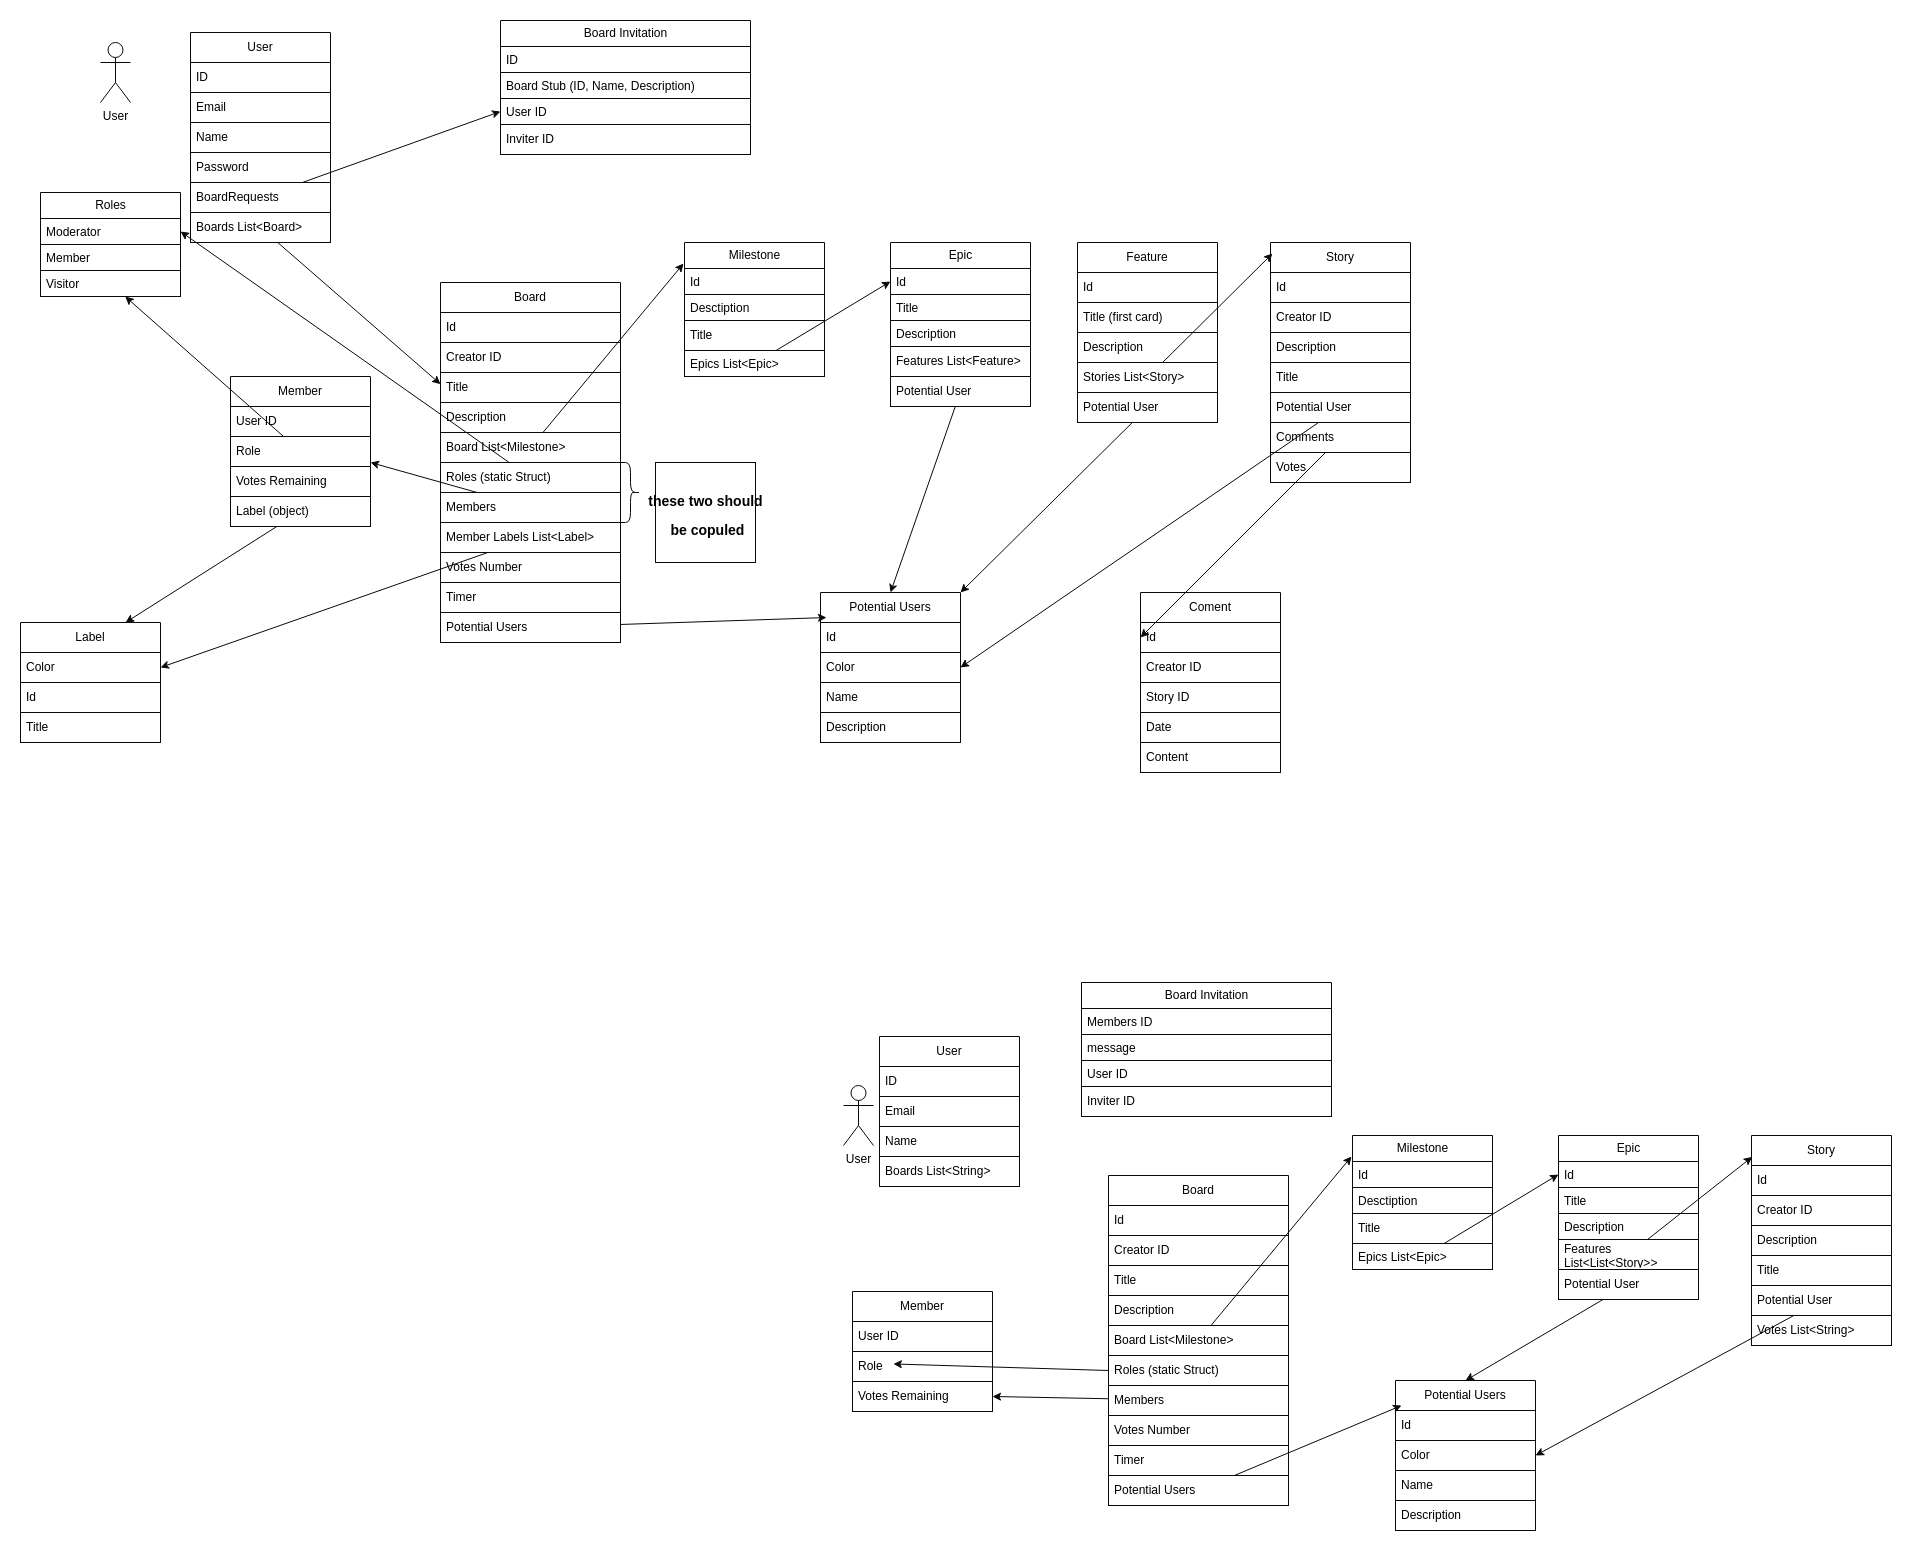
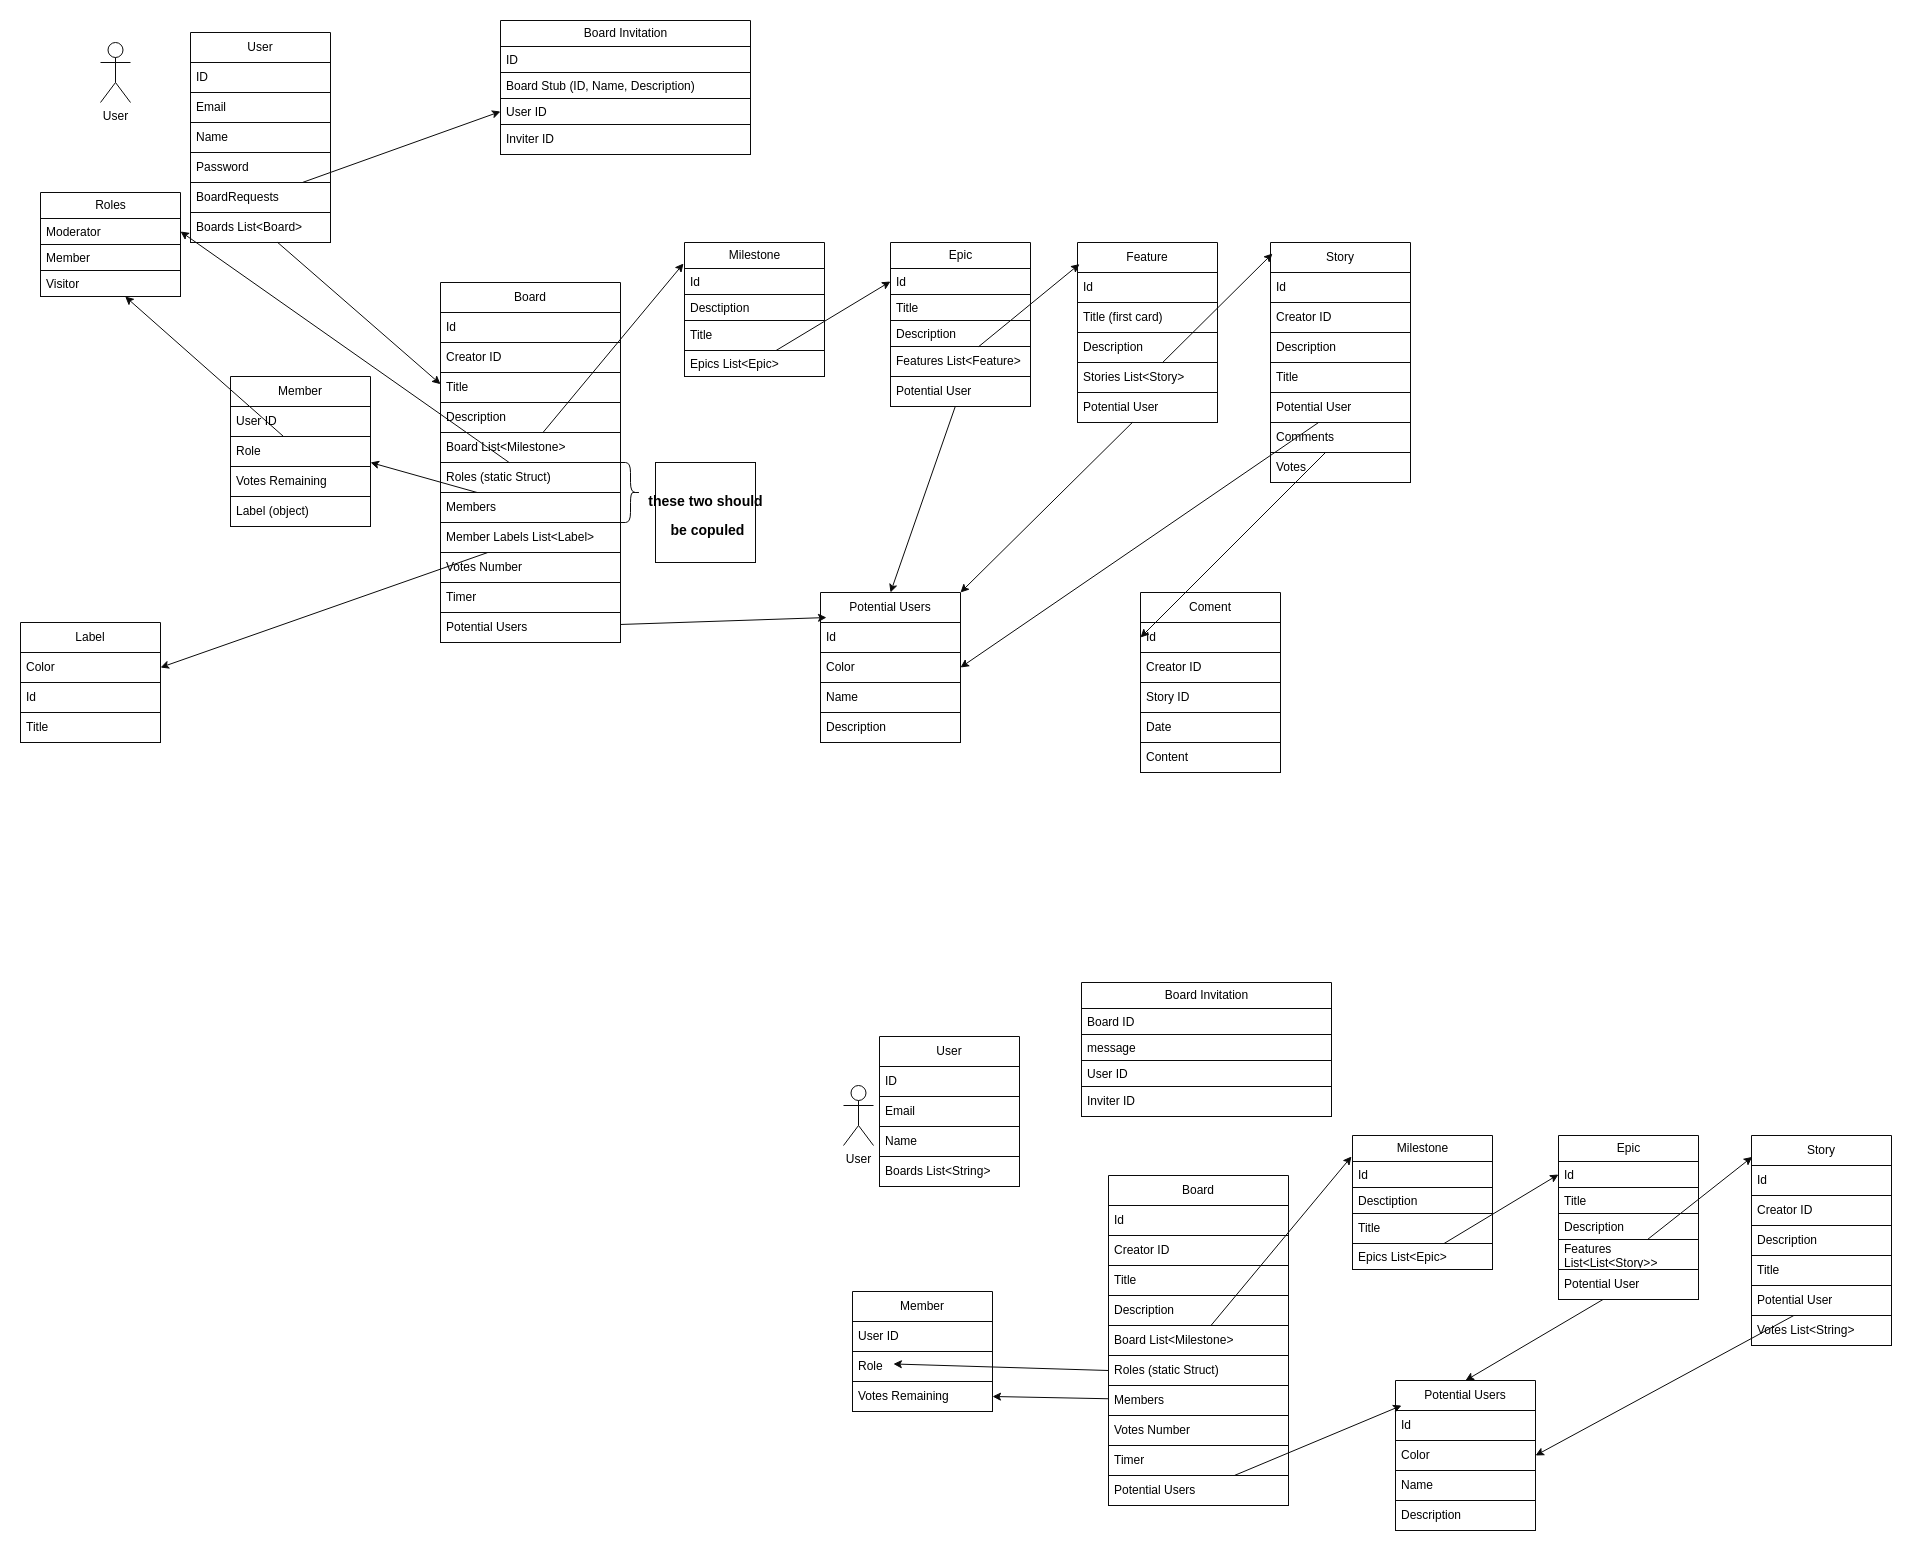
none -> (1026, 308)
(203, 573) -> none
(1120, 1023) -> (1113, 1023)
